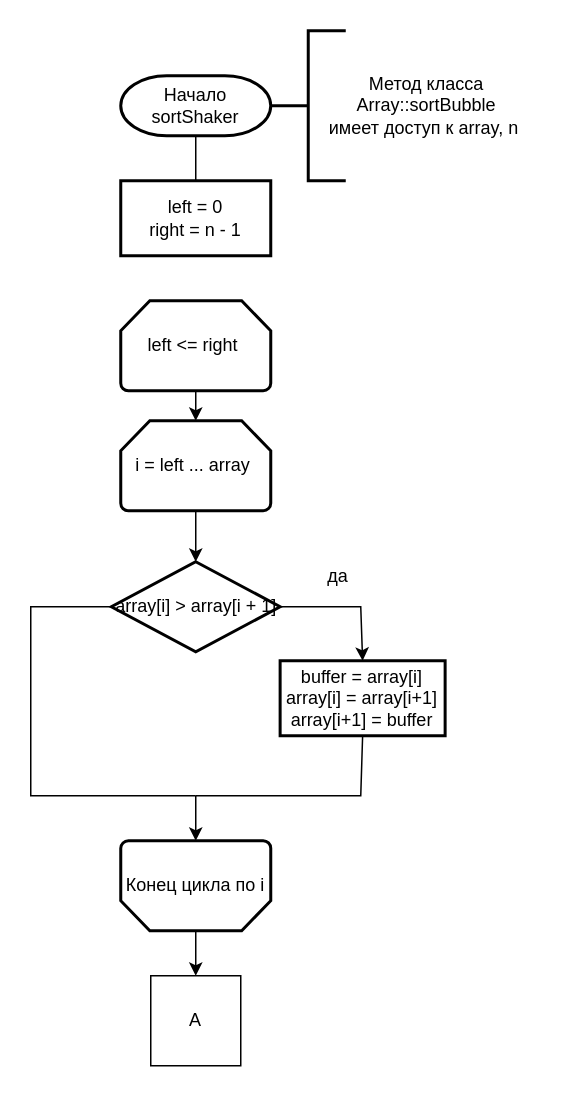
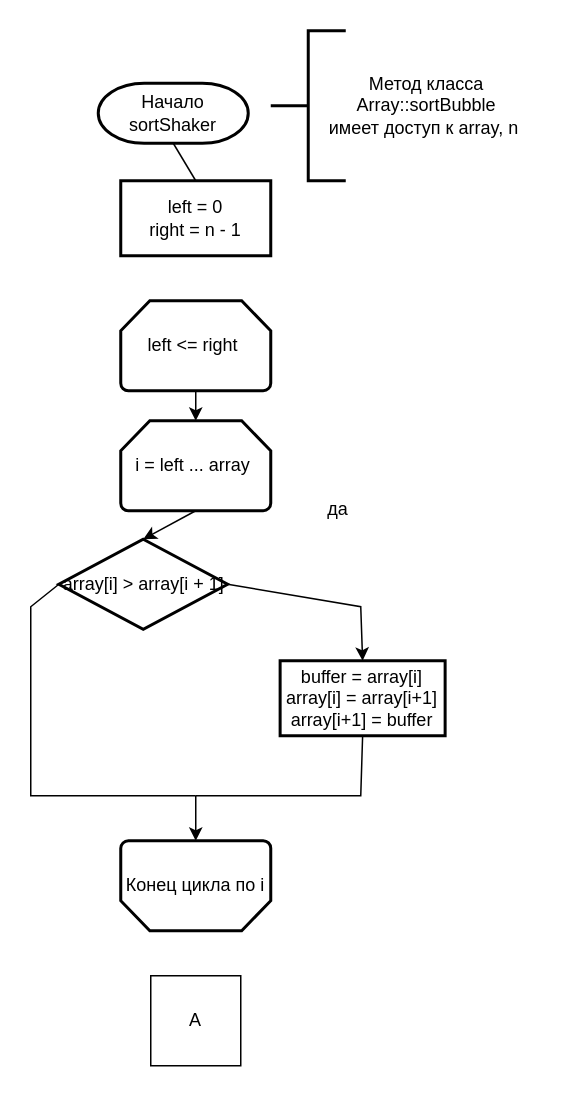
(196, 106) -> (173, 113)
(338, 577) -> (338, 509)
(196, 607) -> (143, 584)
(196, 949) -> none
